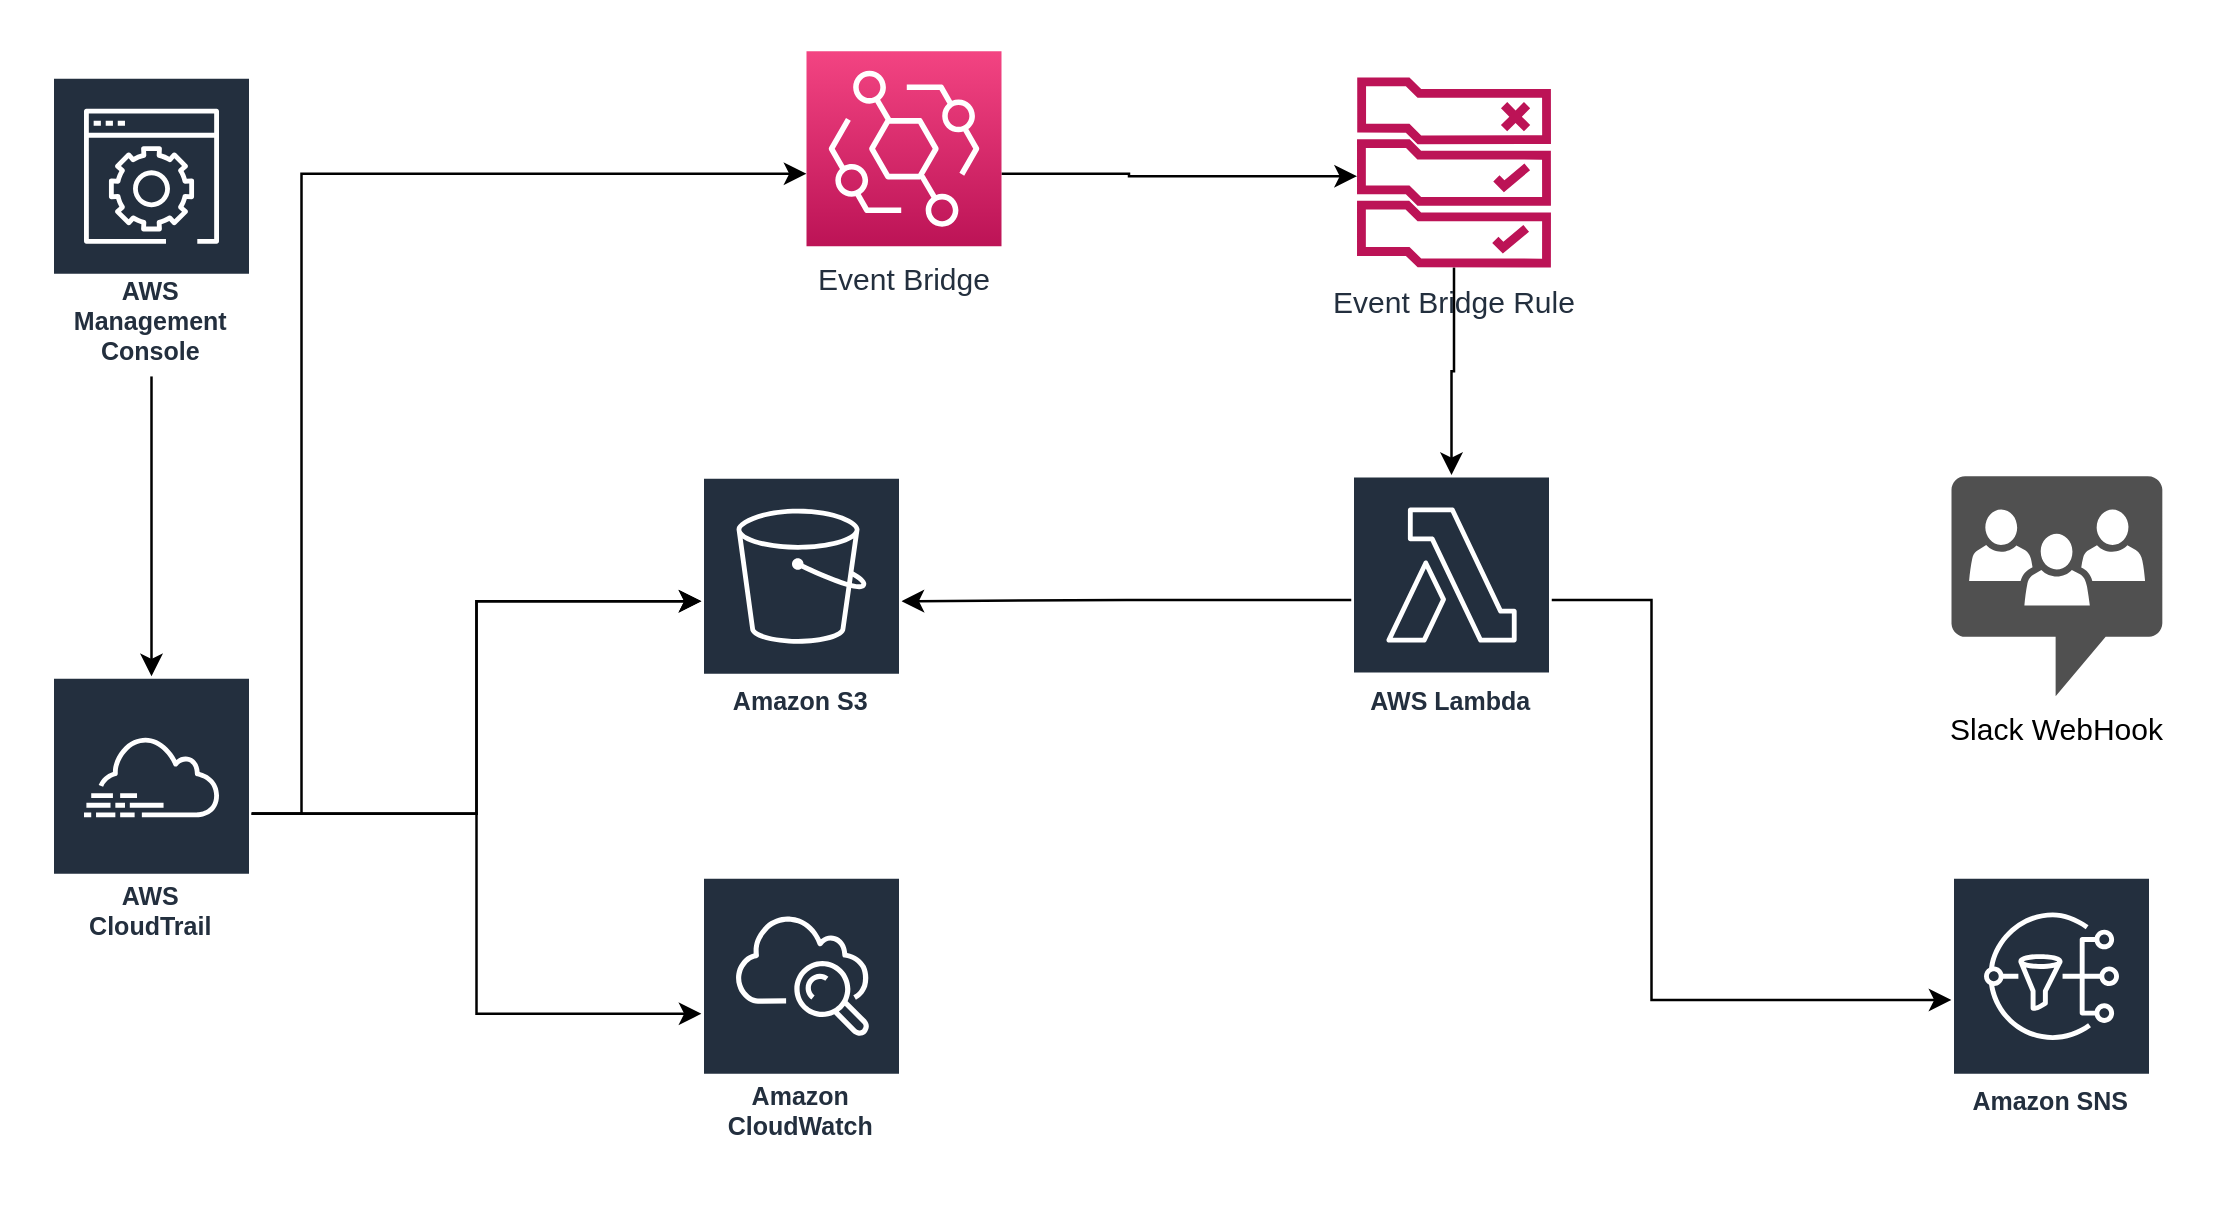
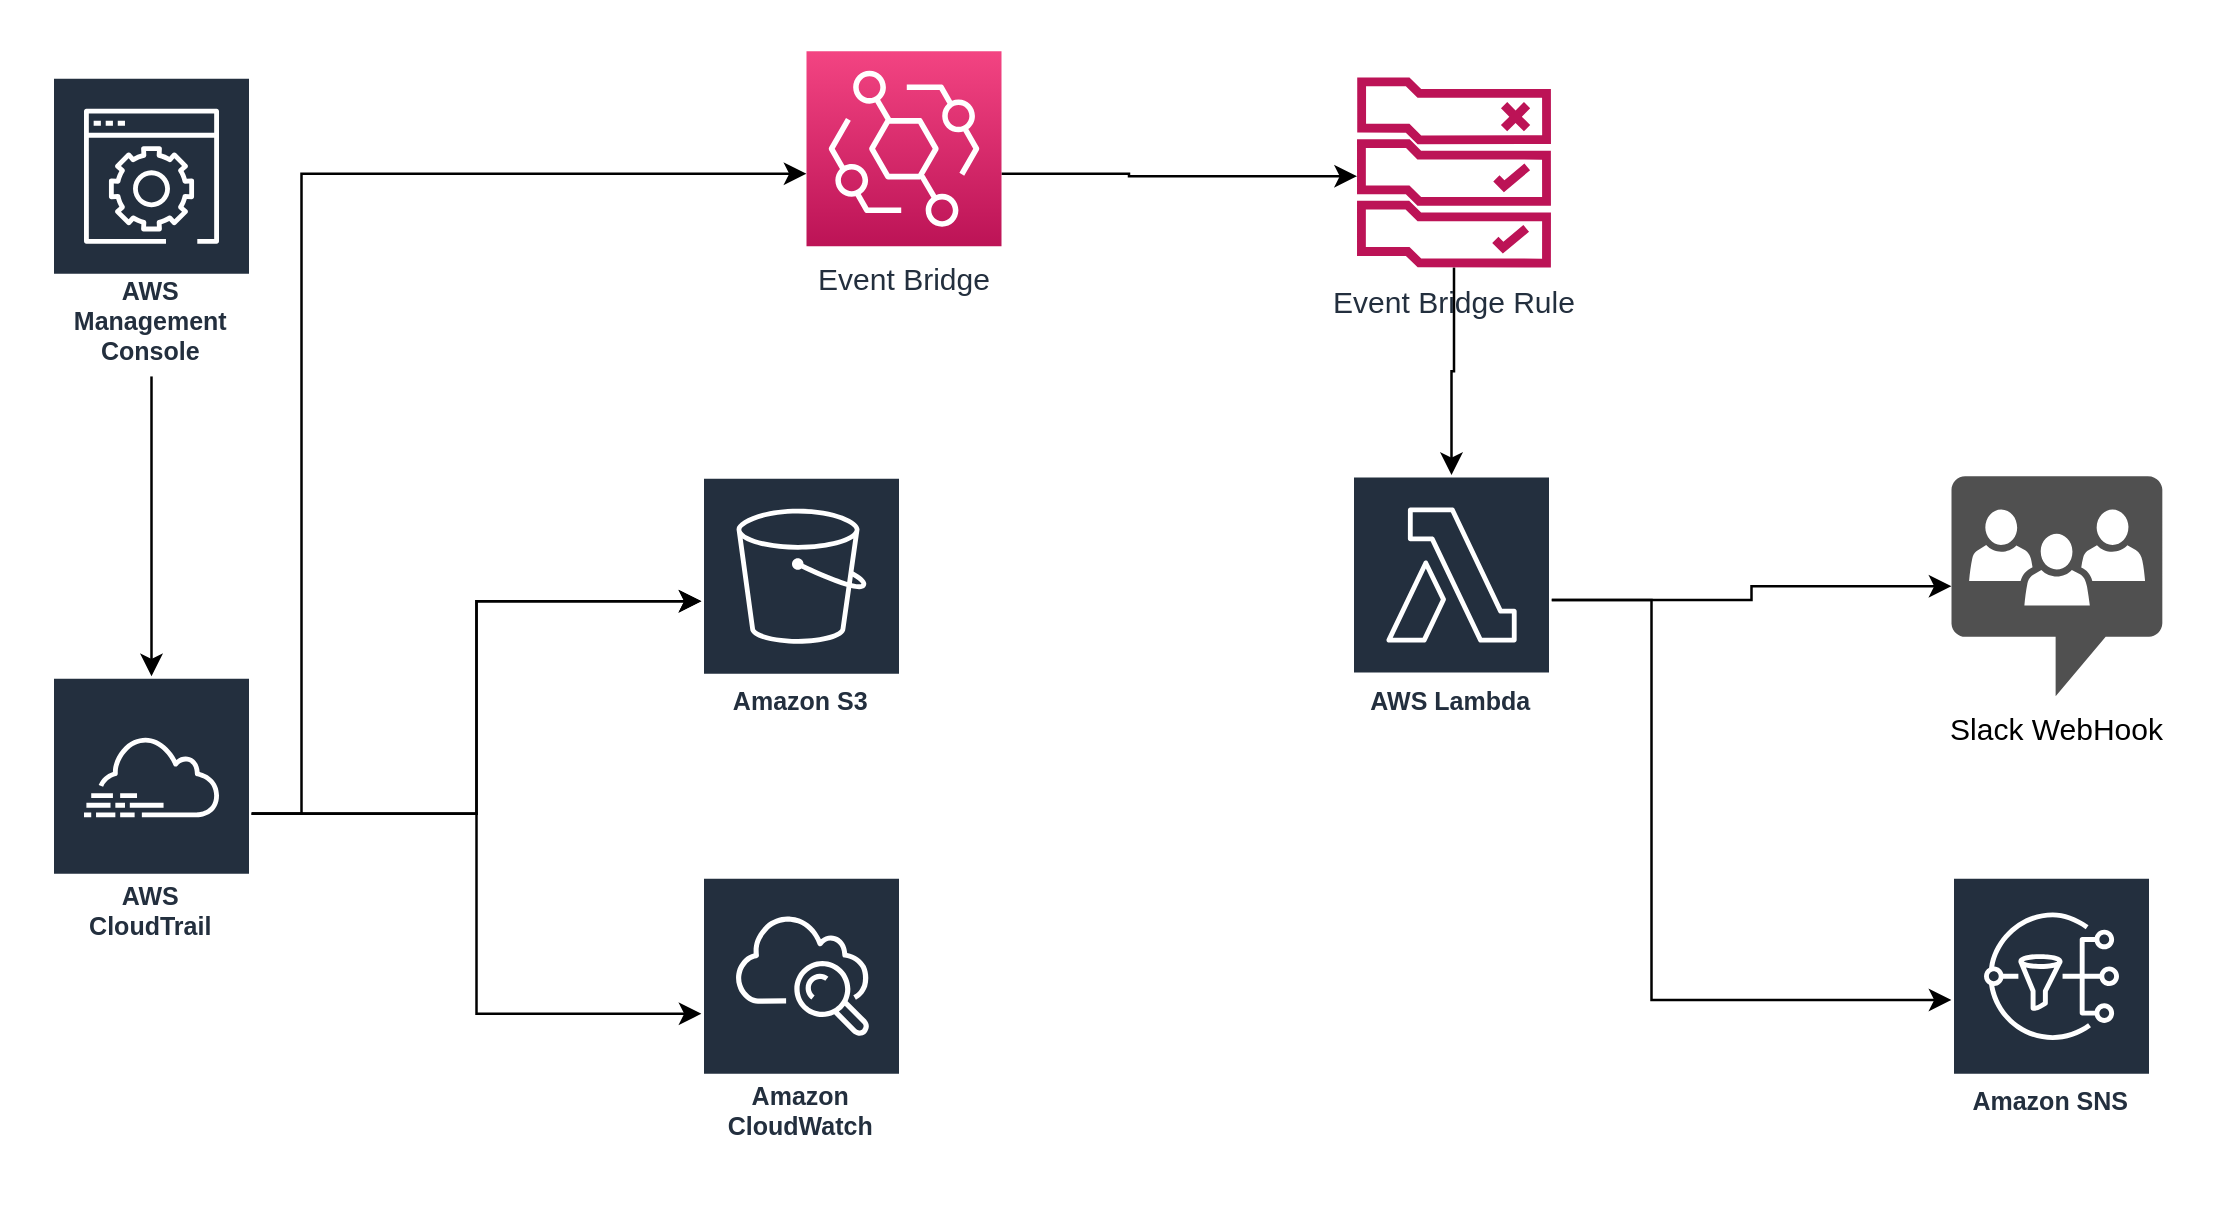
(1134, 600) -> (1789, 586)
